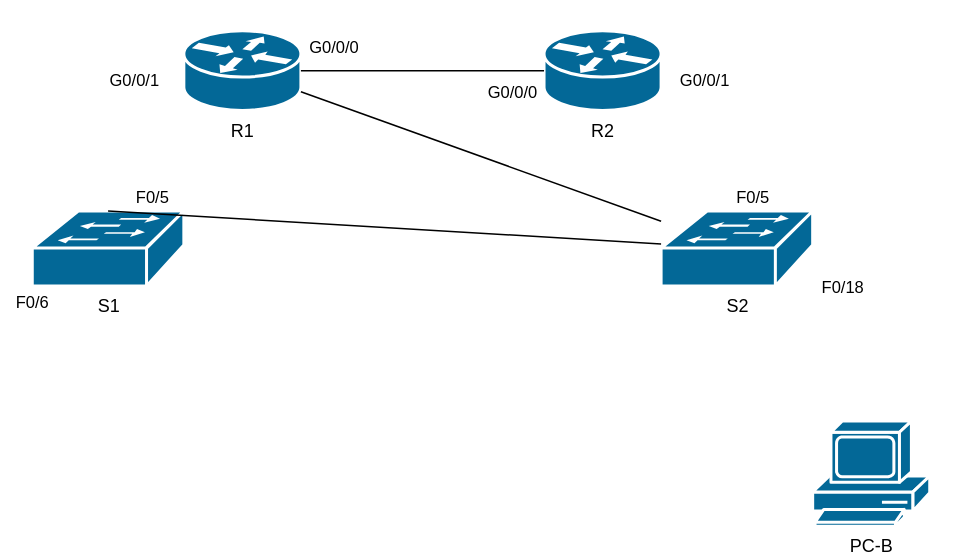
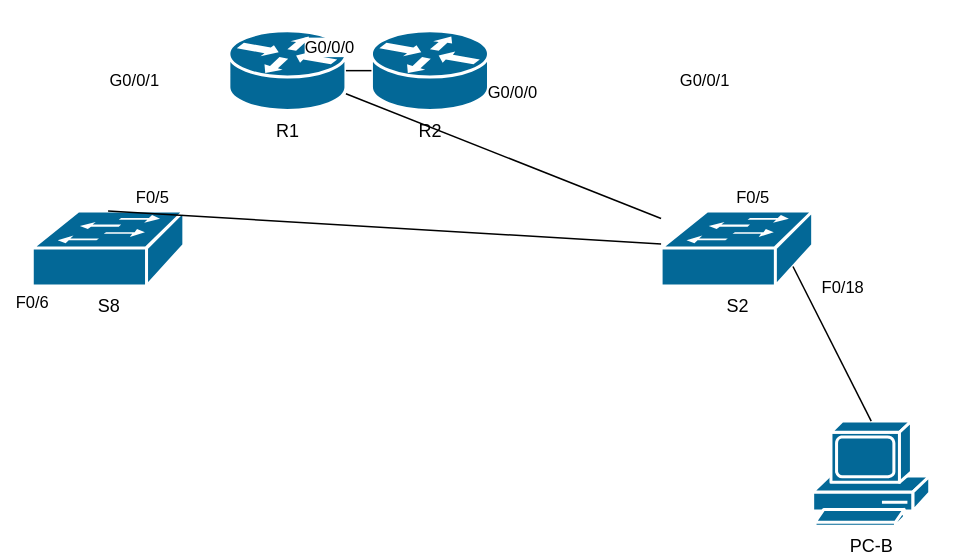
(242, 71) -> (287, 71)
(602, 71) -> (430, 71)
(110, 307) -> (110, 307)
none -> (832, 344)
